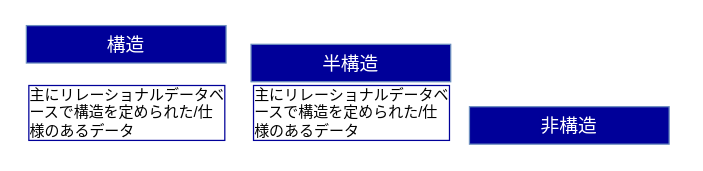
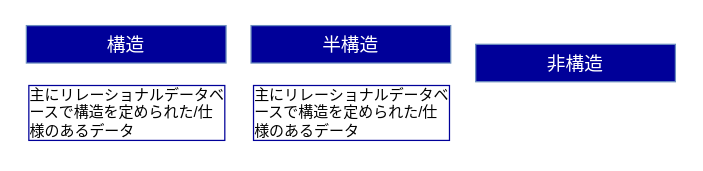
(351, 63) -> (351, 44)
(569, 126) -> (576, 63)
